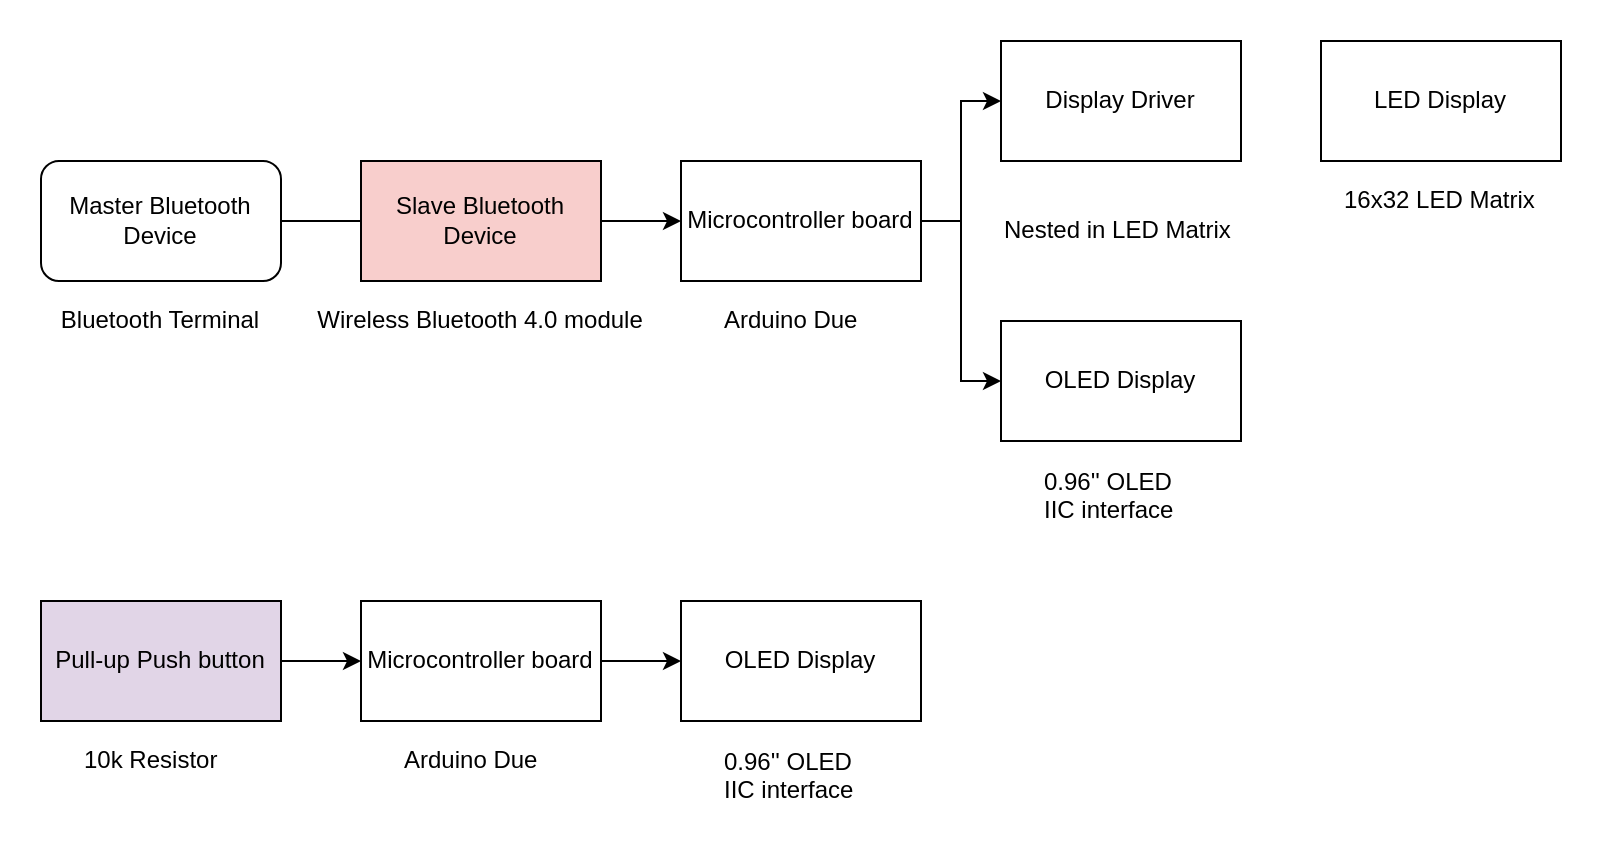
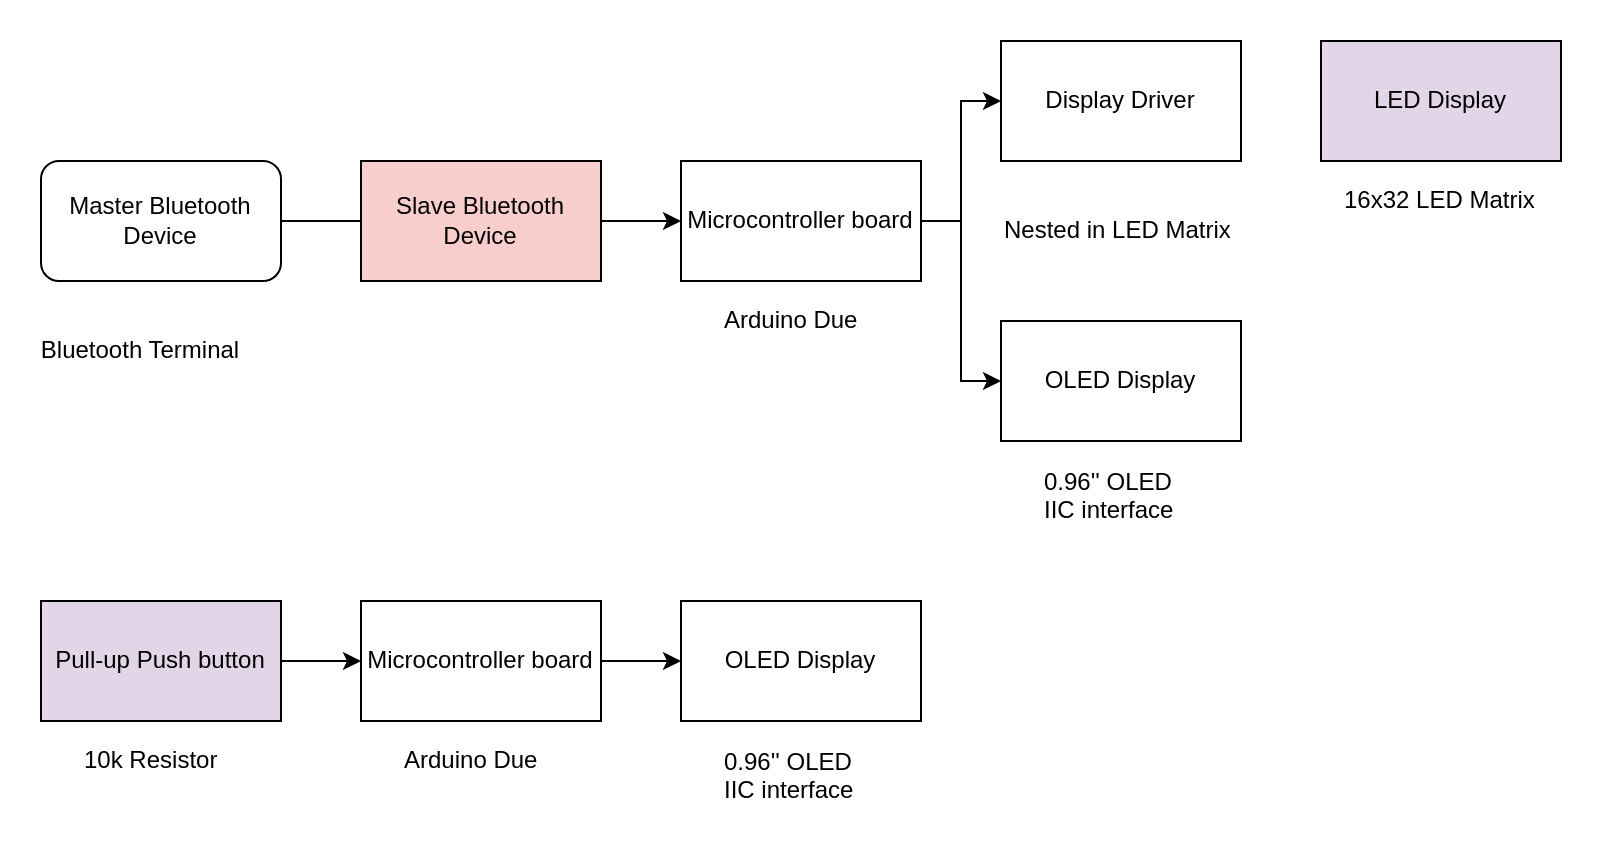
(1441, 101) -> (1441, 101)
(161, 321) -> (141, 351)
(481, 321) -> none
